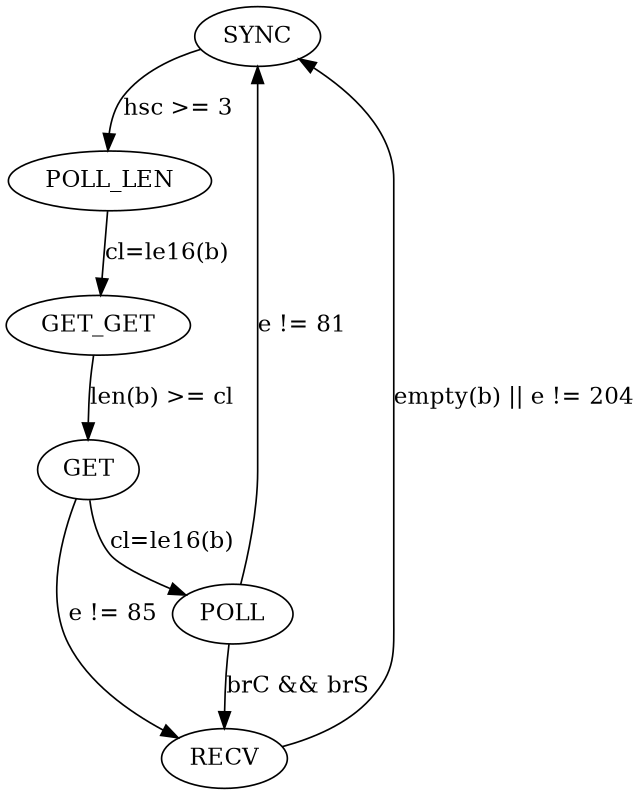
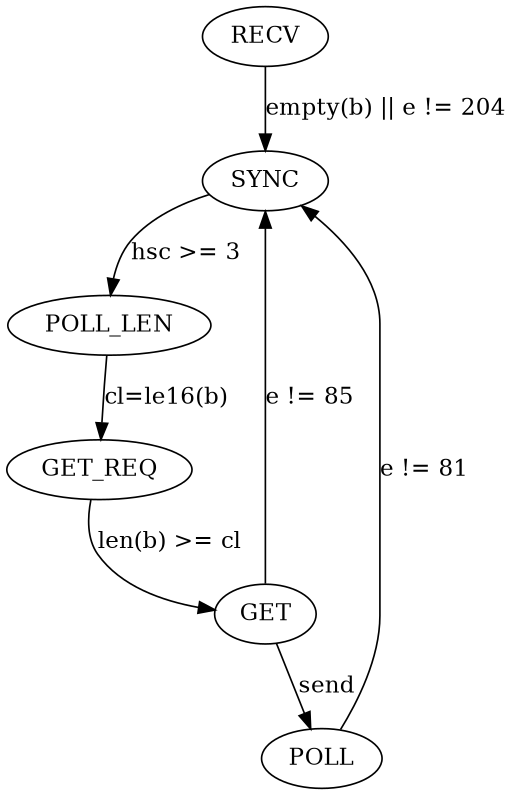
(98, 325) -> (99, 470)
(172, 542) -> (327, 686)
(65, 635) -> (265, 406)
(226, 678) -> none
